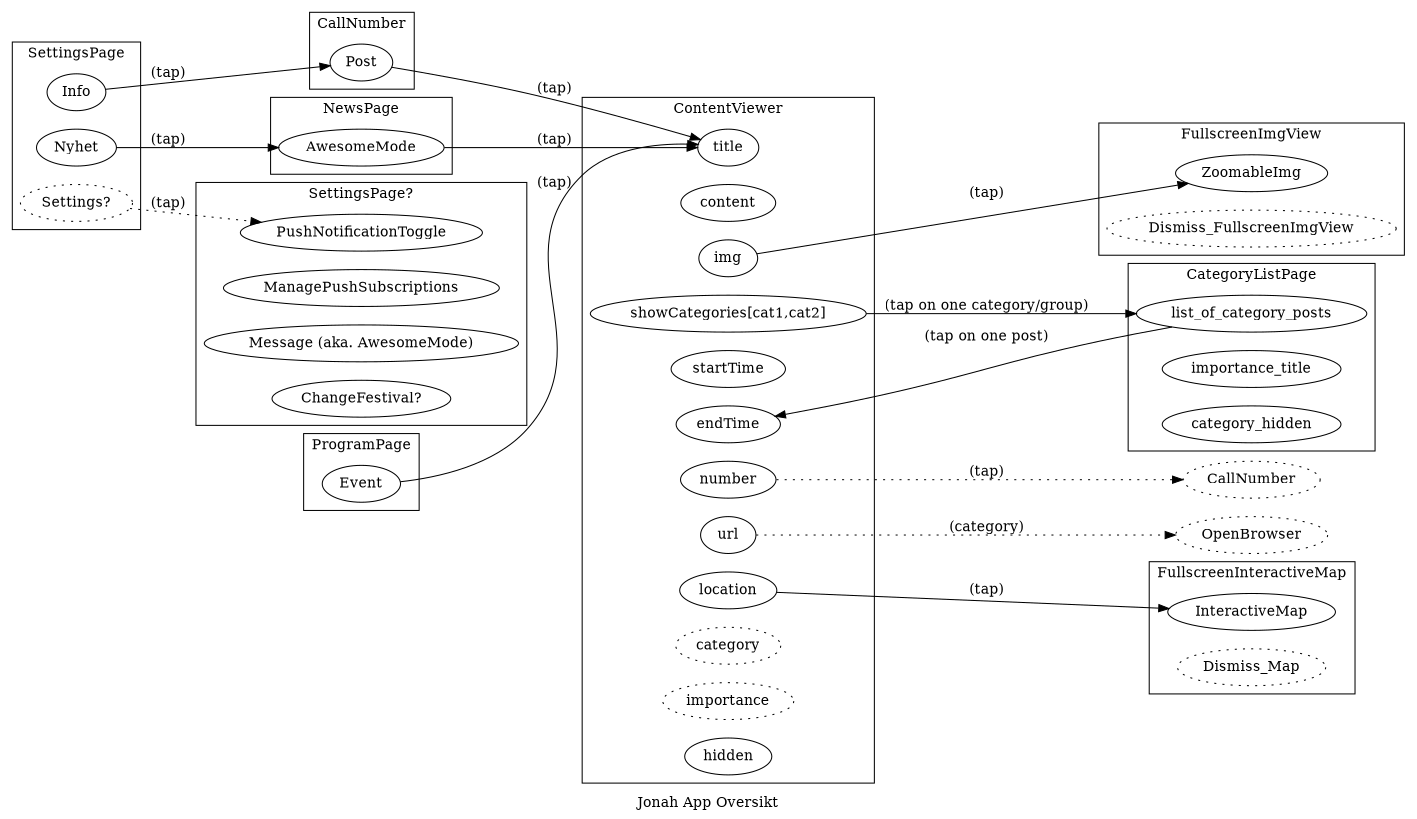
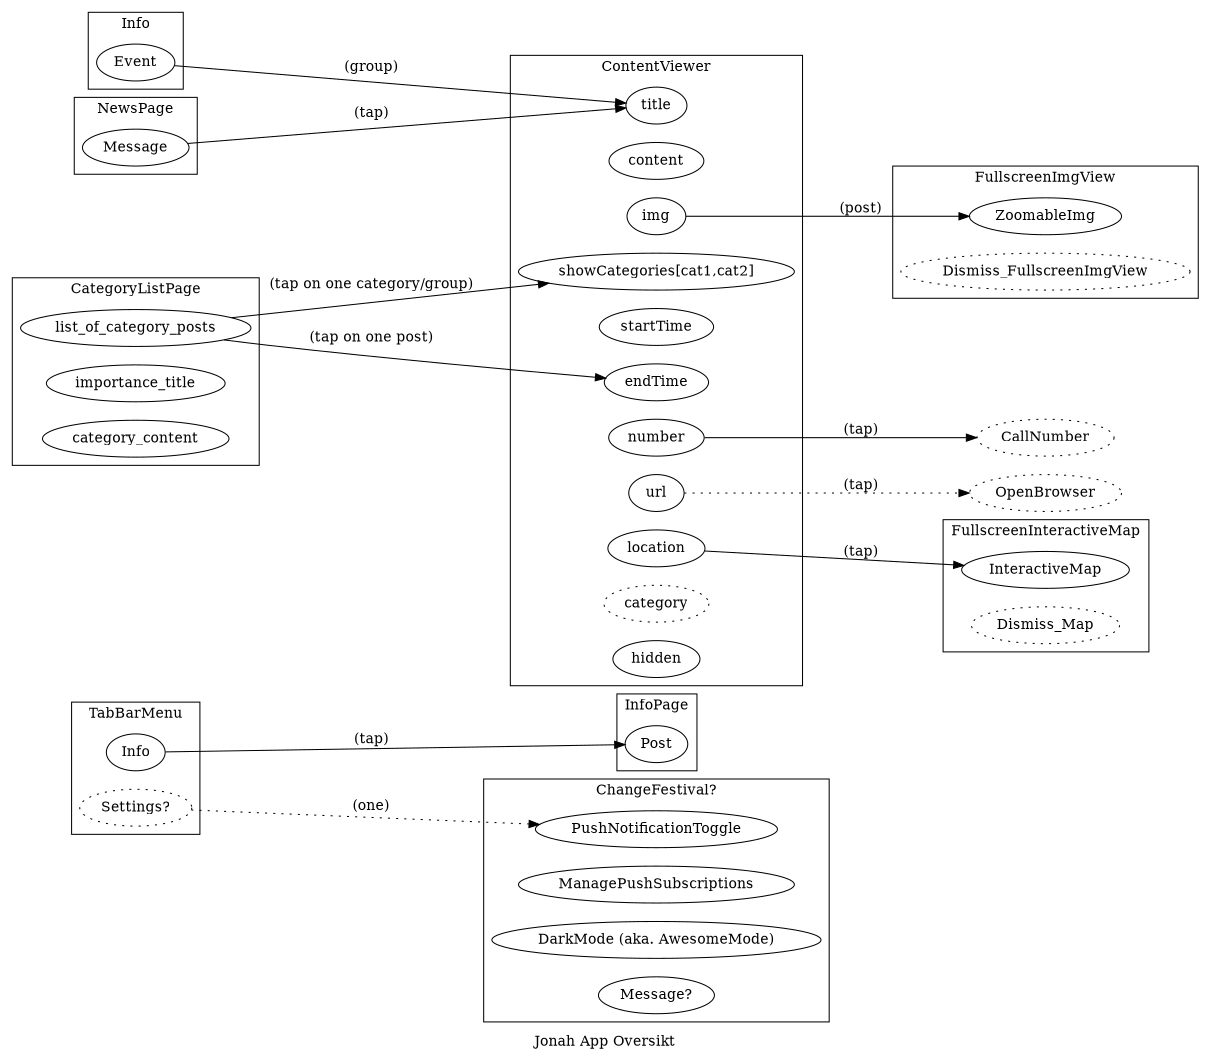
(362, 24) -> (657, 706)
(76, 54) -> (136, 714)
(542, 97) -> none
(76, 148) -> none
(361, 148) -> (136, 148)
(554, 183) -> (371, 67)
(987, 193) -> (861, 209)
(361, 194) -> (656, 791)
(168, 203) -> (371, 806)
(996, 314) -> (385, 301)
(361, 343) -> (656, 940)
(361, 399) -> (656, 995)
(1252, 424) -> (136, 439)
(361, 445) -> (136, 24)
(974, 480) -> (835, 438)
(987, 527) -> (861, 485)
(728, 701) -> none
